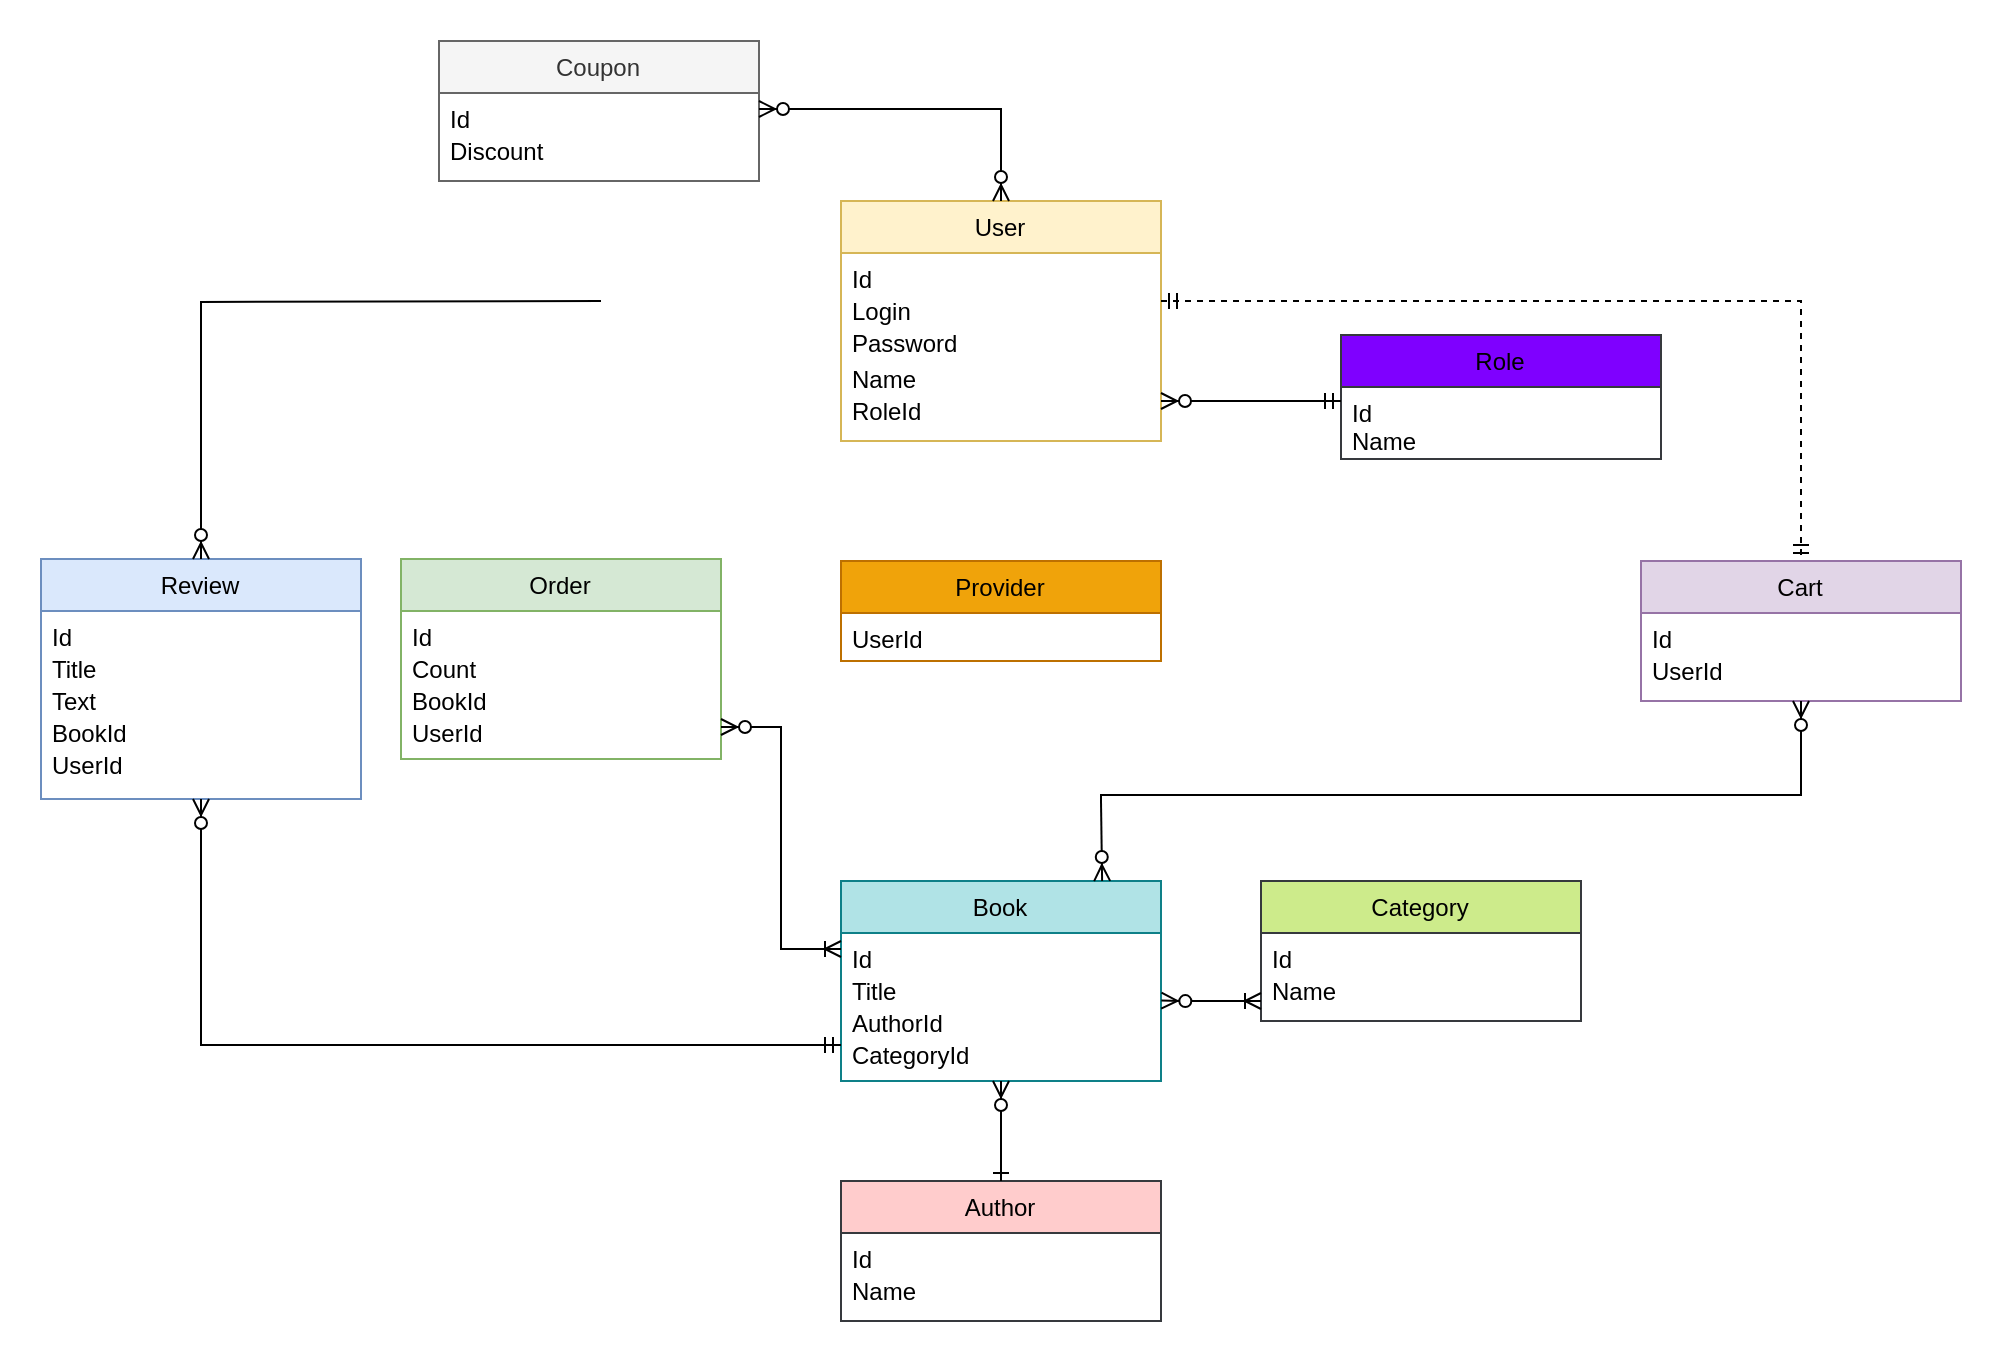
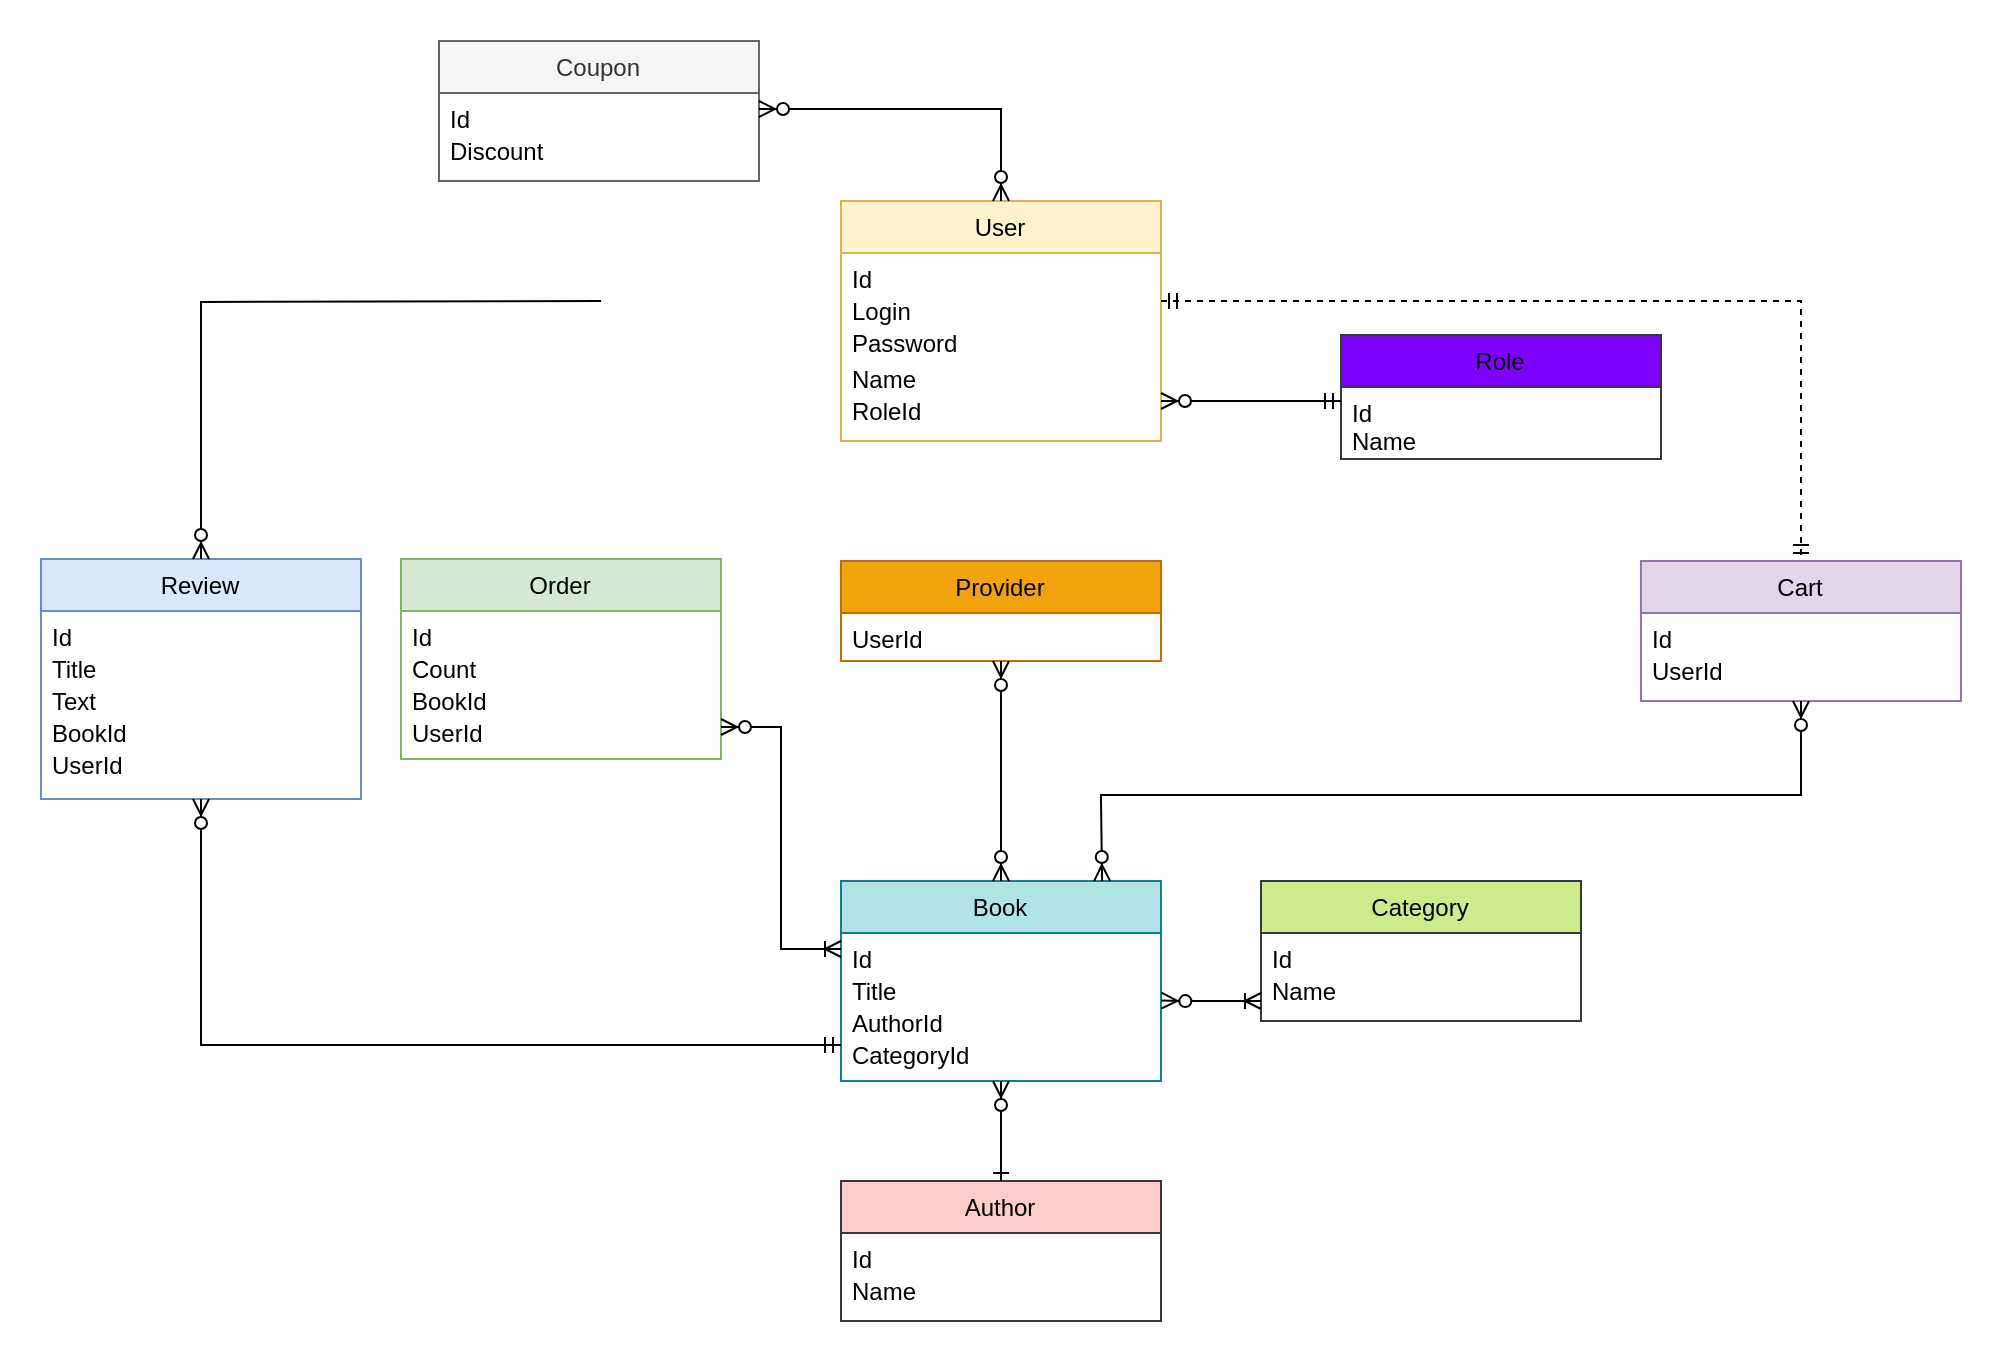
none -> (1001, 773)
